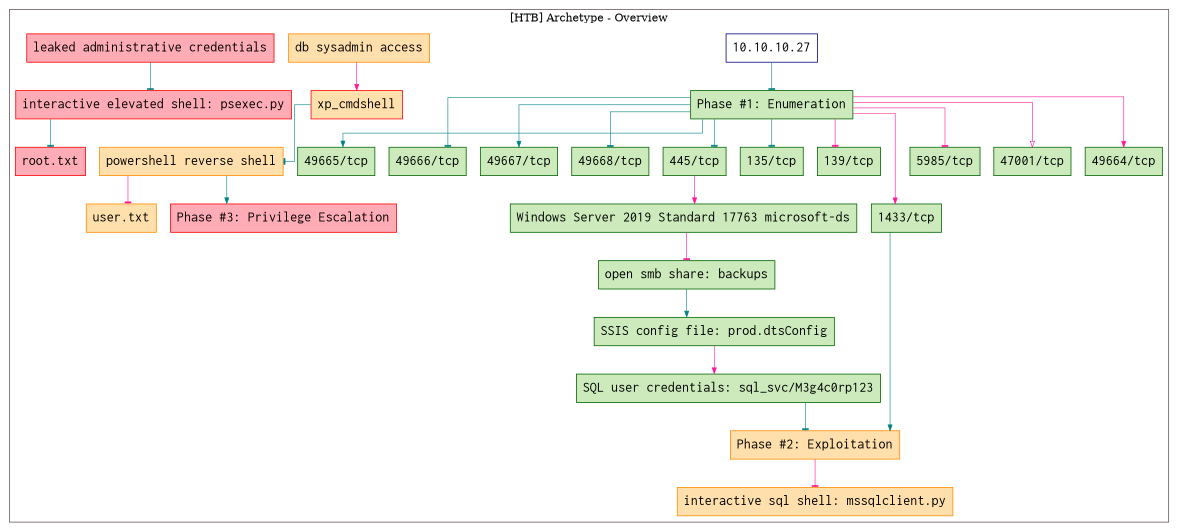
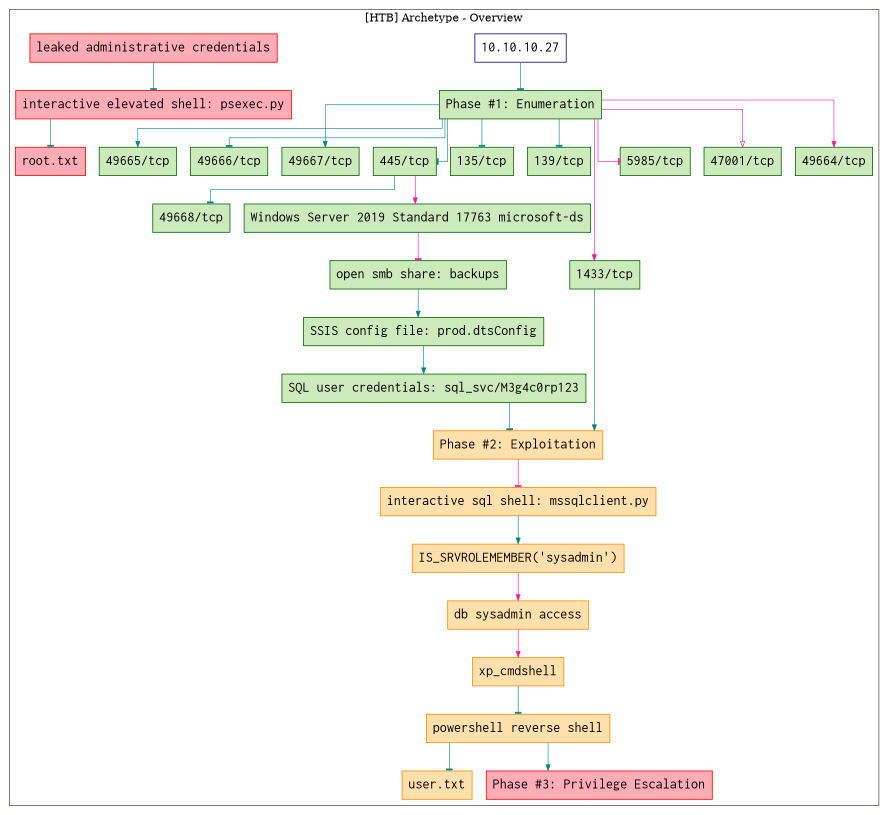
(357, 105) -> (518, 672)
(634, 112) -> (304, 190)
(835, 132) -> (559, 132)
(128, 188) -> (449, 755)
(714, 357) -> (424, 357)
none -> (518, 558)
